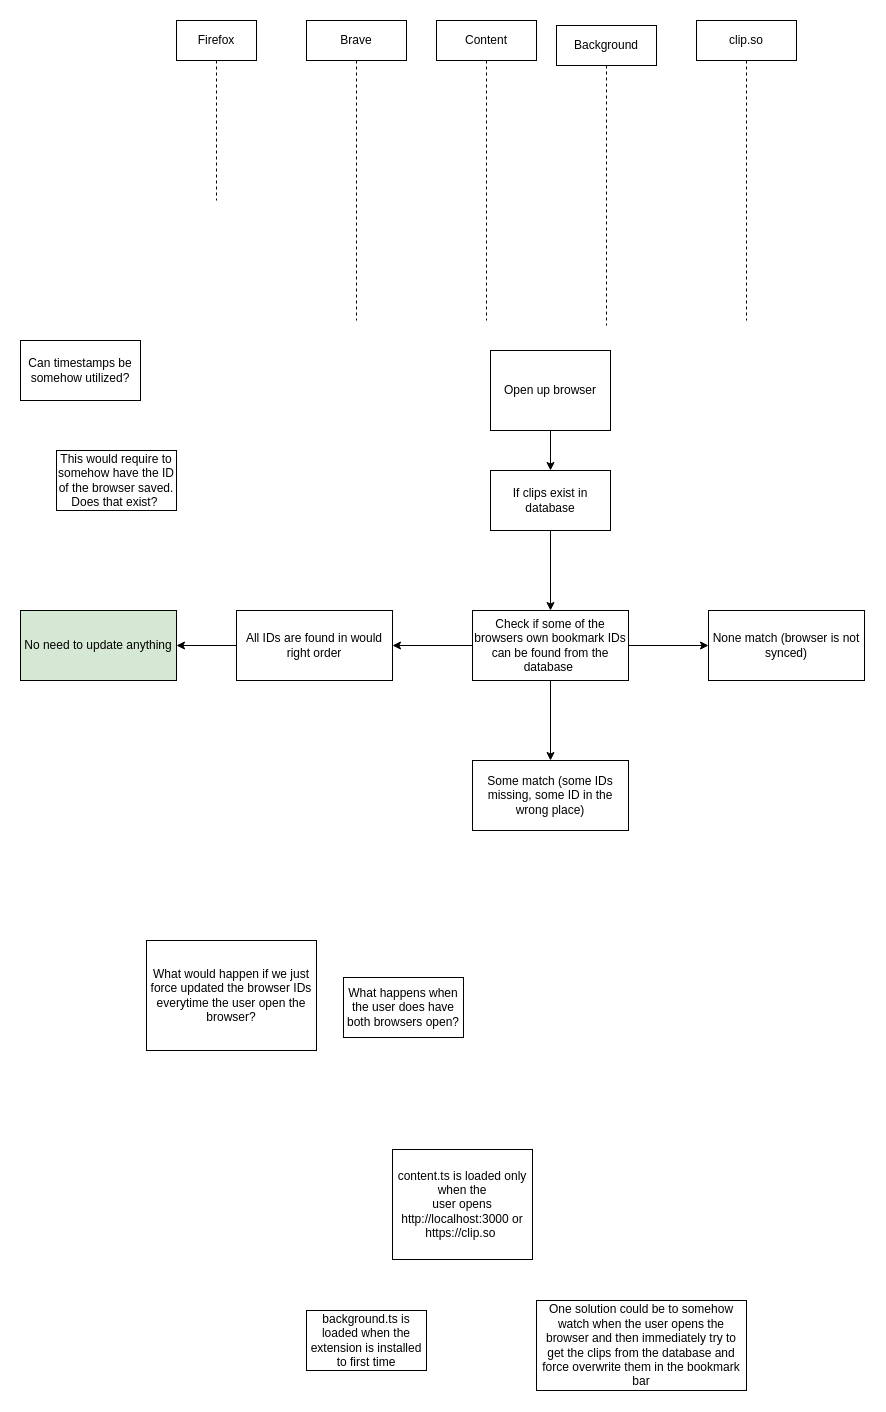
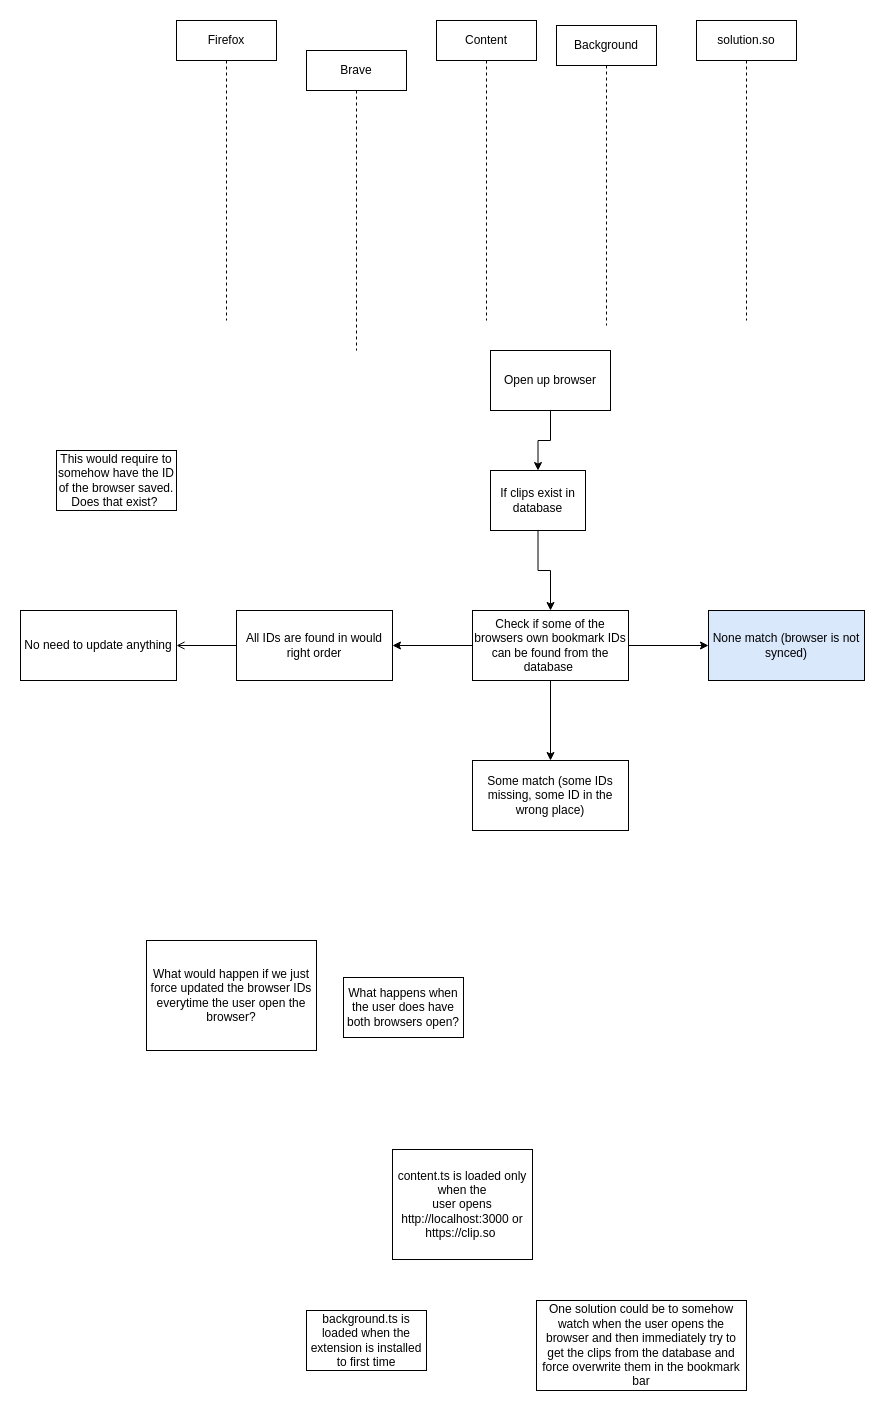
(747, 41) -> (747, 41)
(217, 111) -> (227, 171)
(357, 171) -> (357, 201)
(81, 371) -> none
(551, 391) -> (551, 381)
(551, 501) -> (538, 501)
(99, 646) -> (99, 646)
(185, 646) -> (183, 646)
(787, 646) -> (787, 646)
